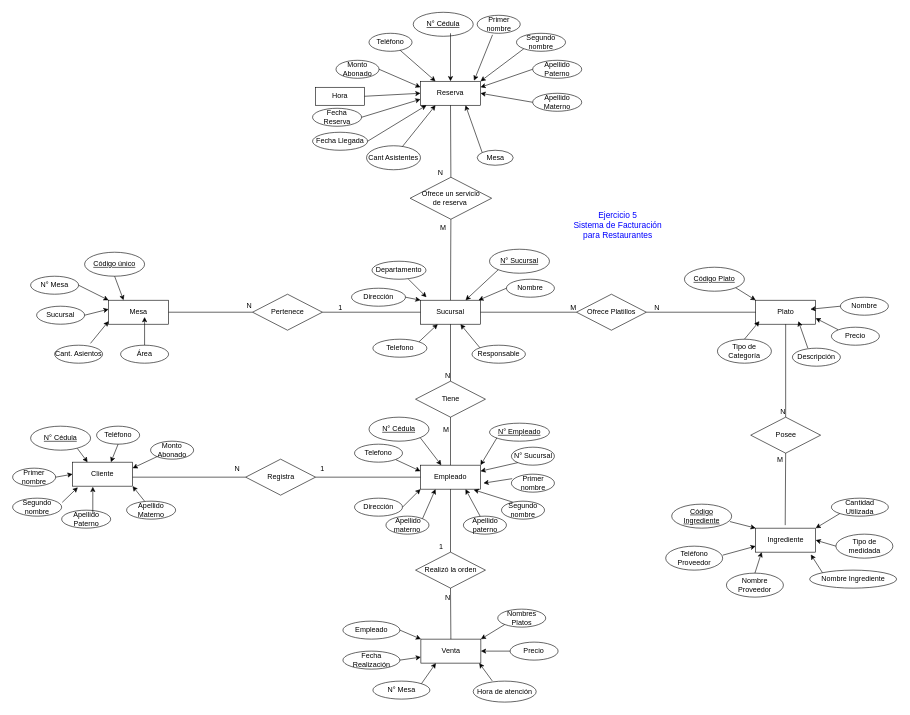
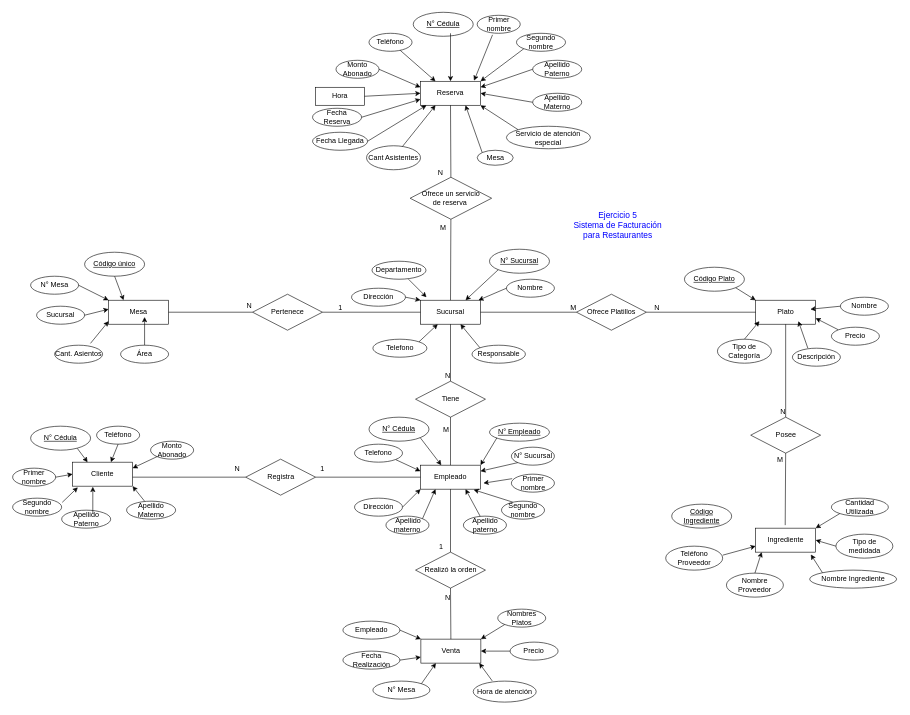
none -> (501, 119)
none -> (548, 138)
(741, 525) -> none
